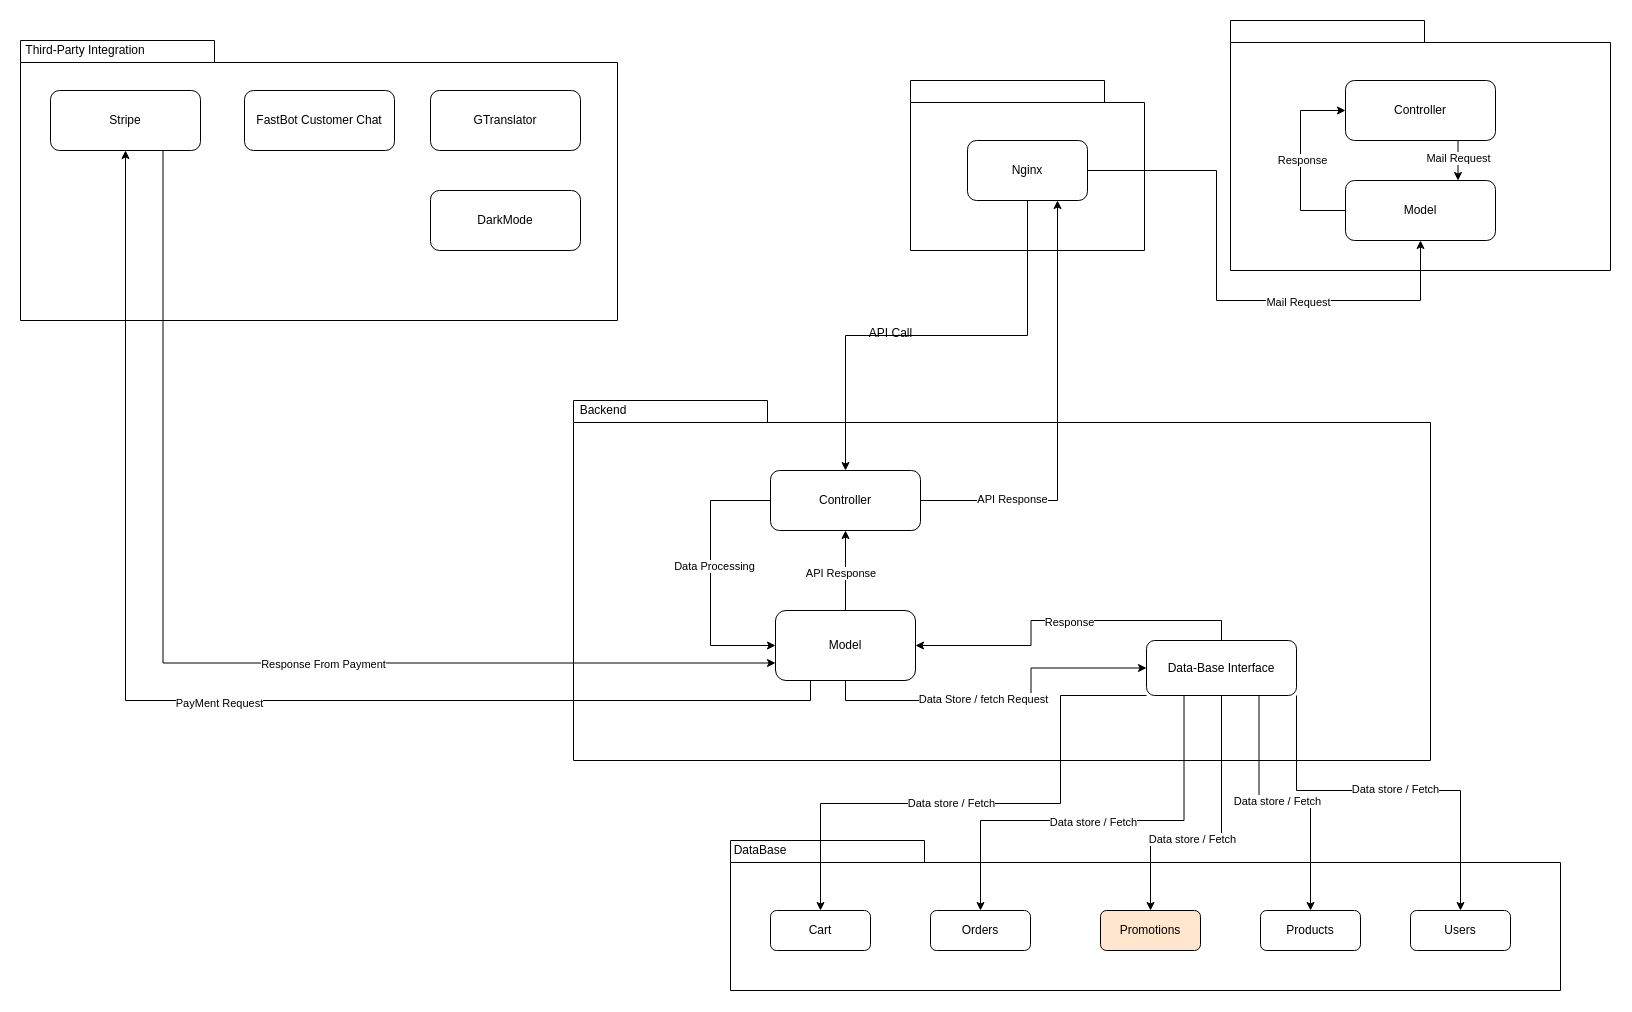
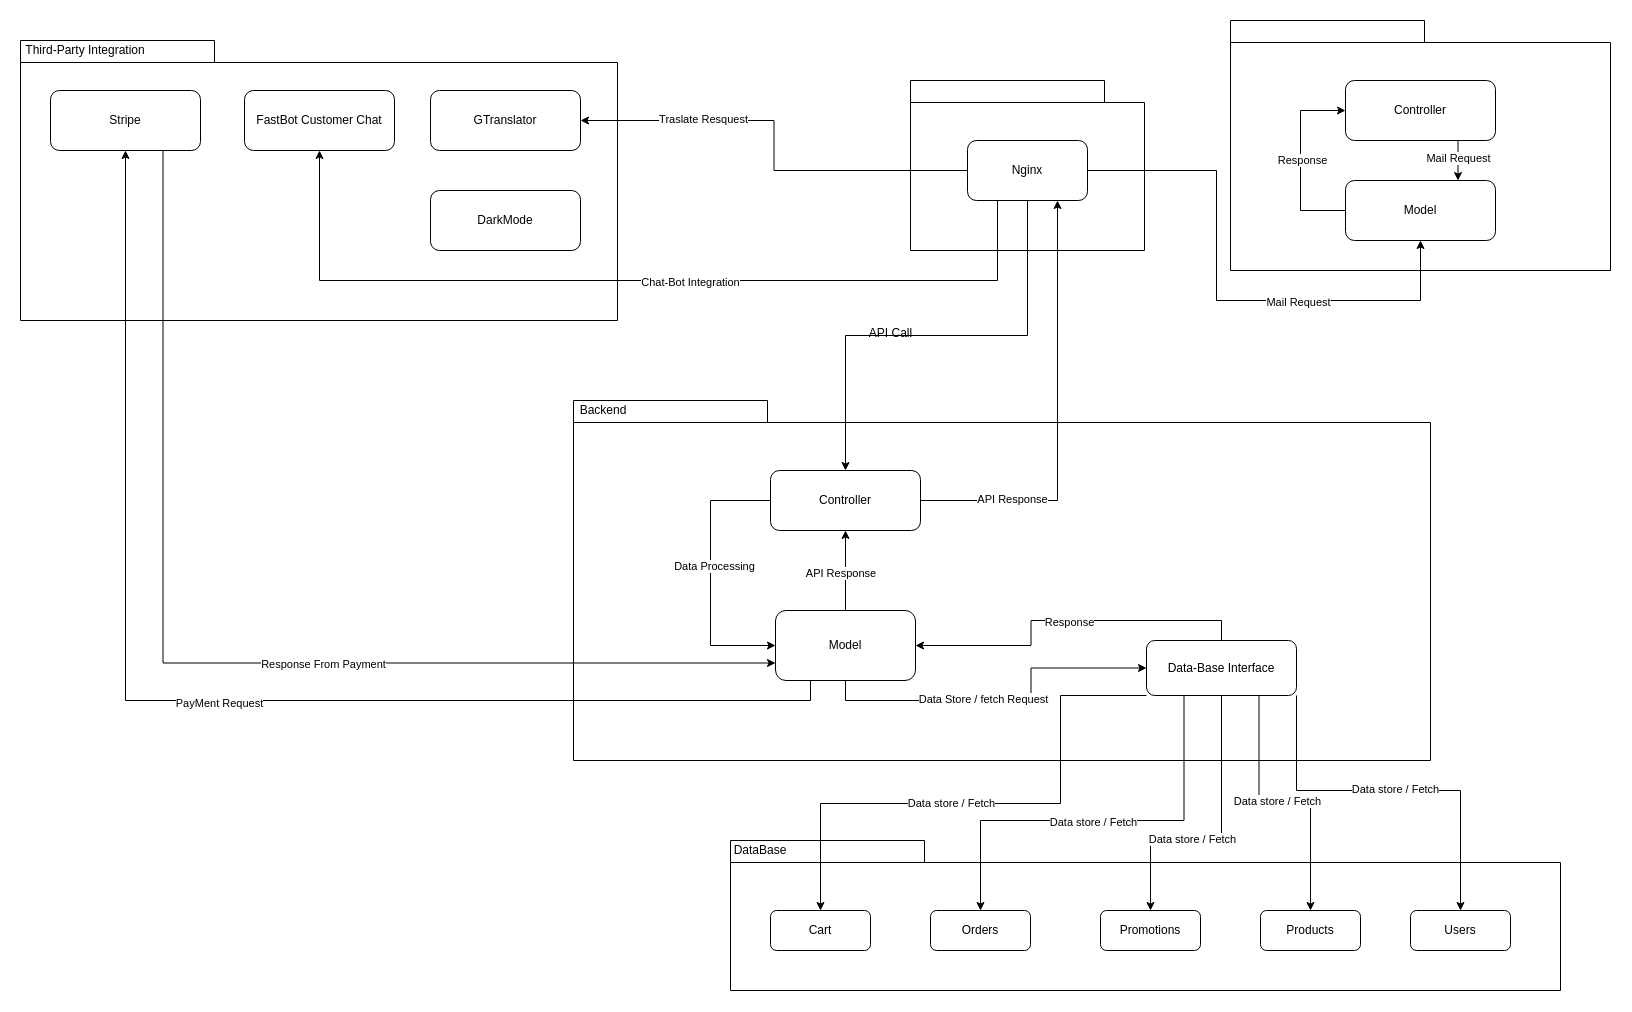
none -> (774, 149)
none -> (638, 281)
(1151, 931) -> (1151, 931)
